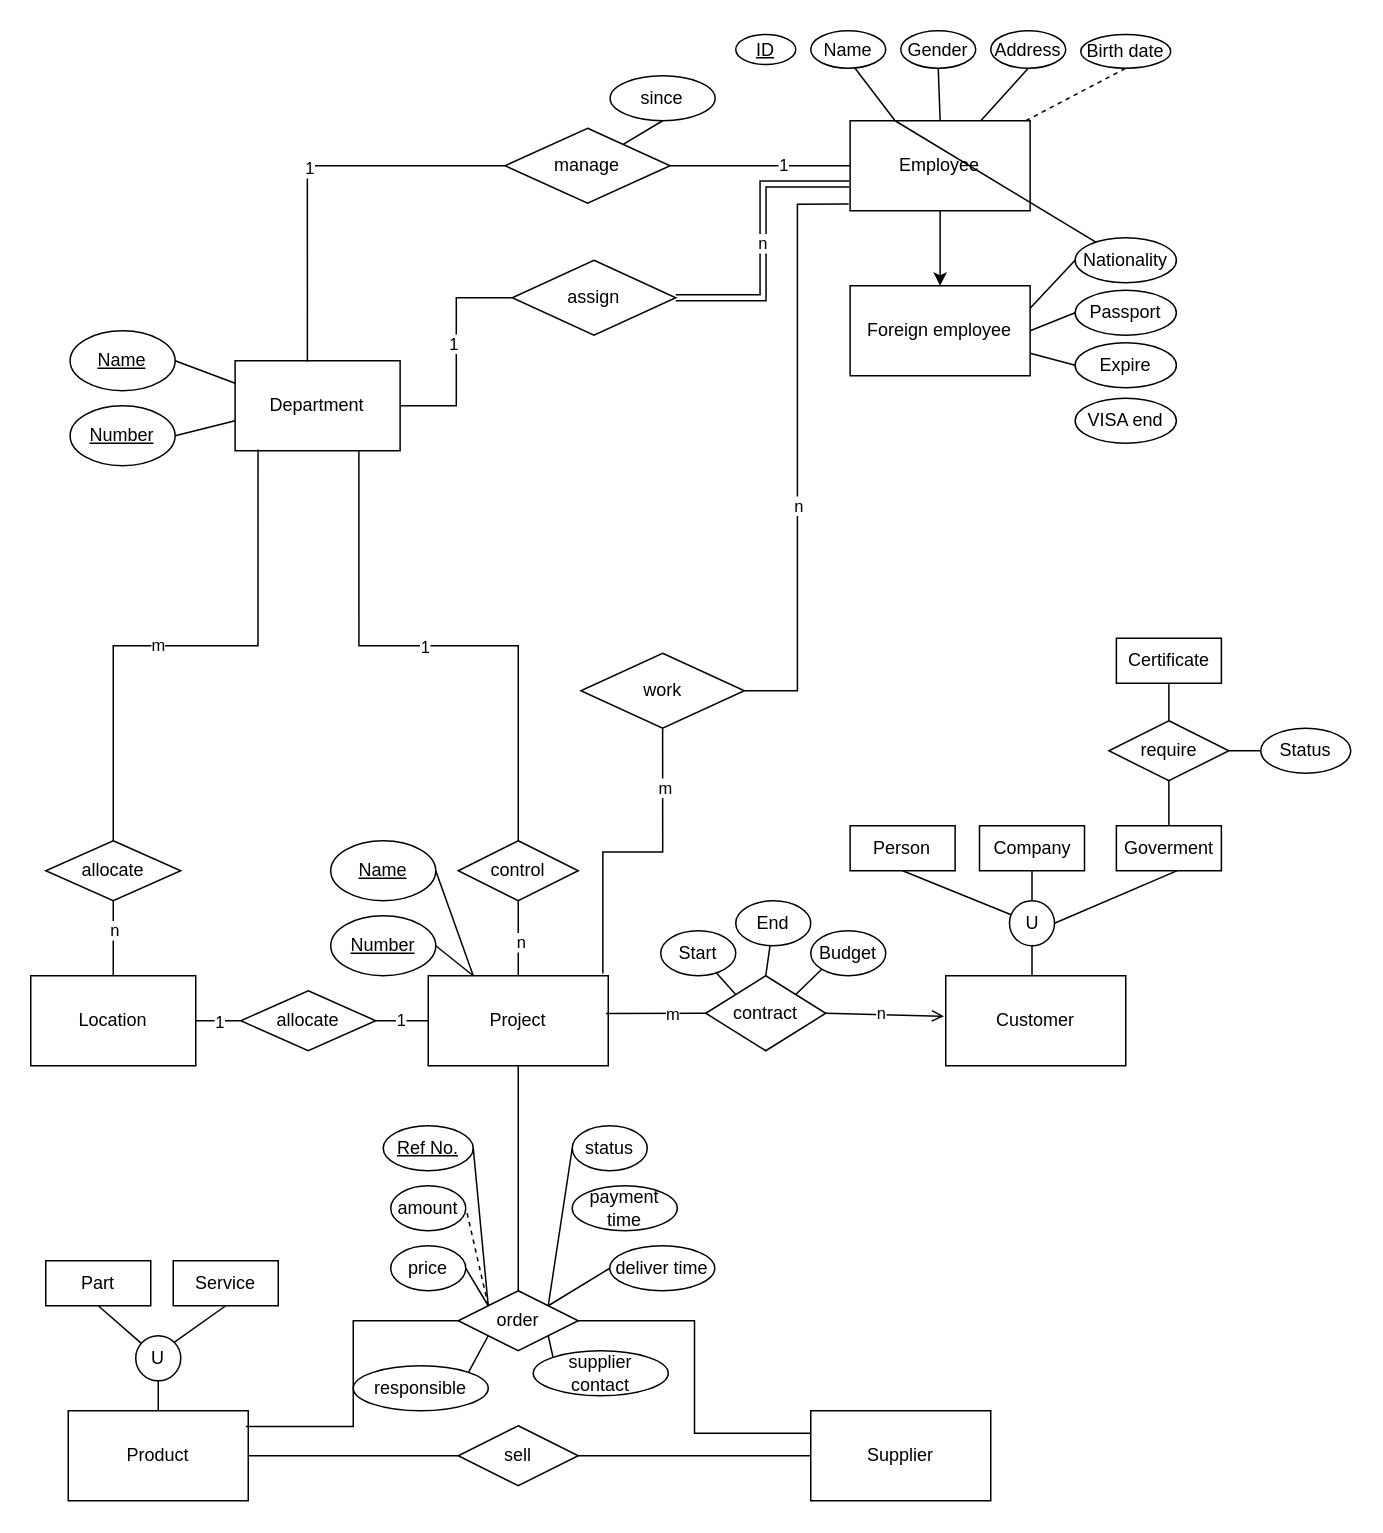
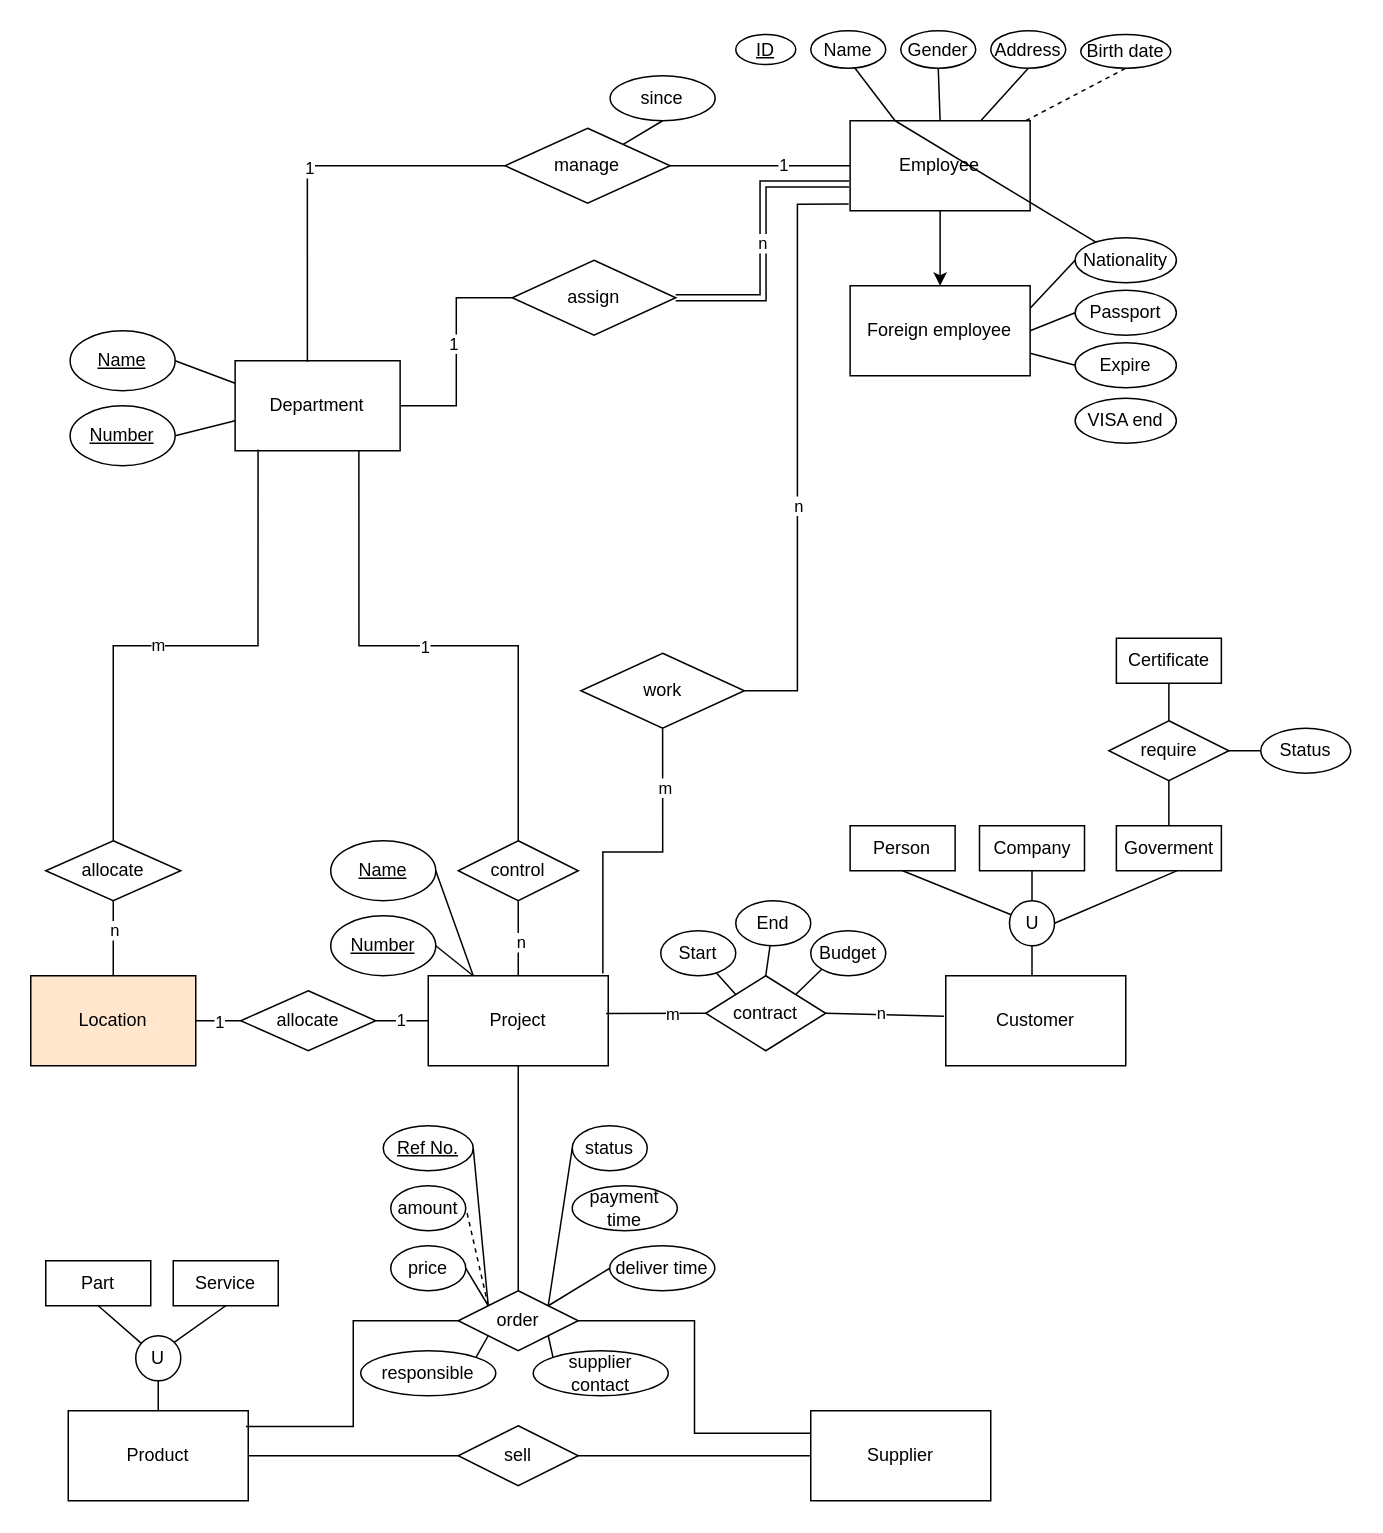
(937, 1016) -> (939, 1016)
(113, 1021) -> (113, 1021)
(421, 1388) -> (428, 1373)
